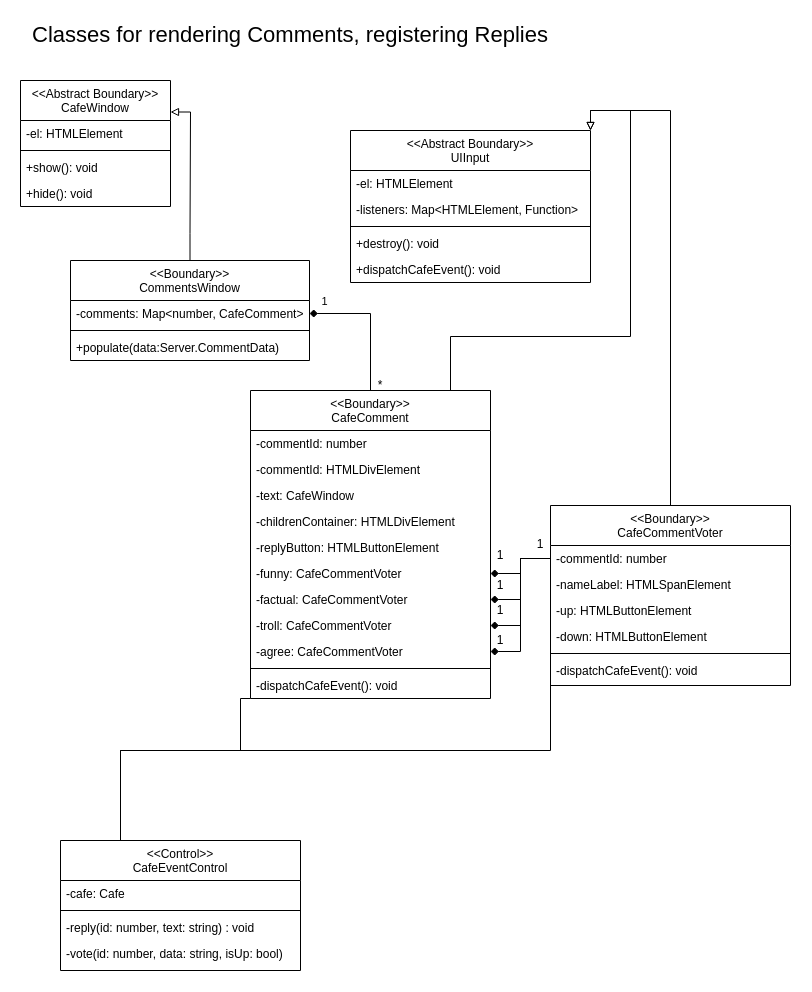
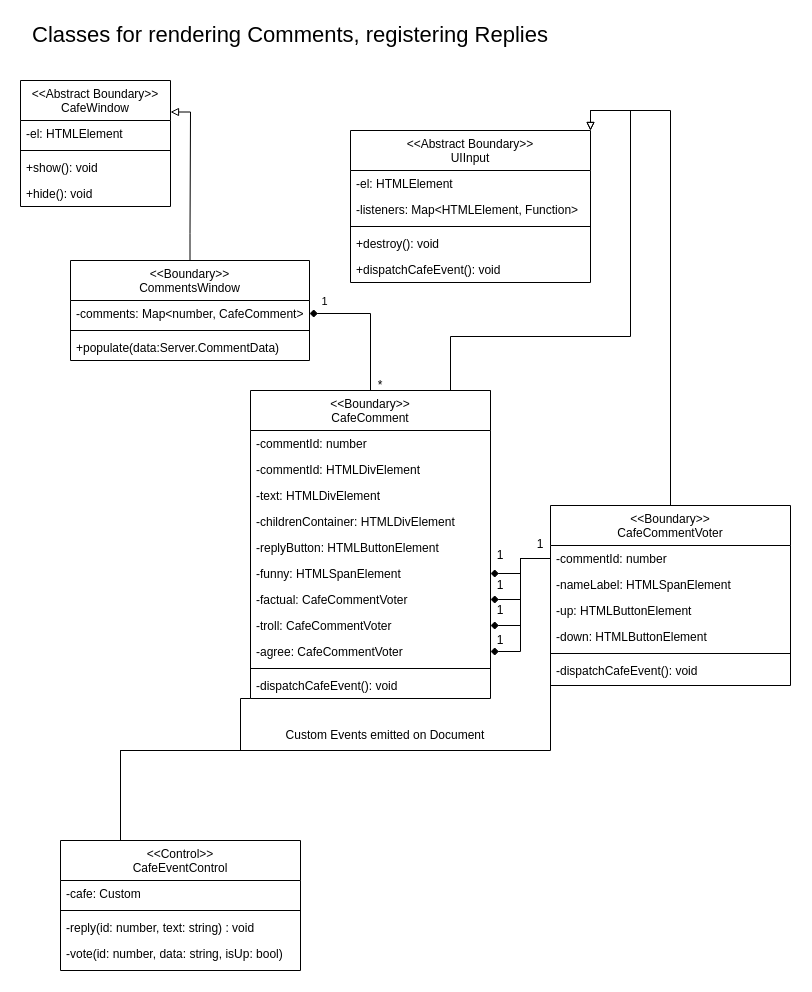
(308, 496) -> (320, 496)
(334, 574) -> (329, 574)
none -> (386, 736)
(100, 894) -> (107, 894)
